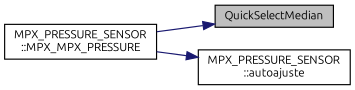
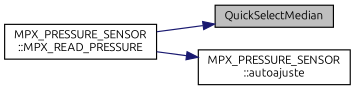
(81, 42) -> (81, 42)
